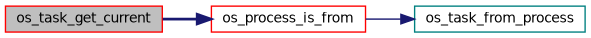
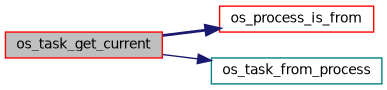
(383, 19) -> (180, 57)
